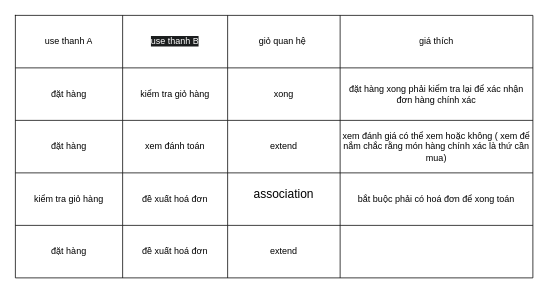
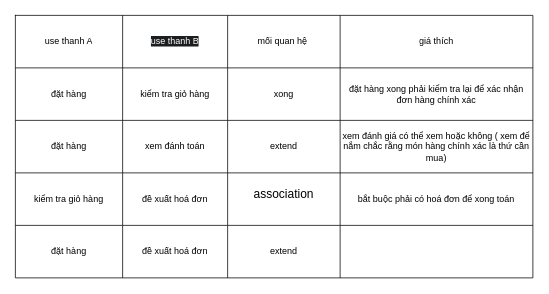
(284, 42) -> (284, 42)
